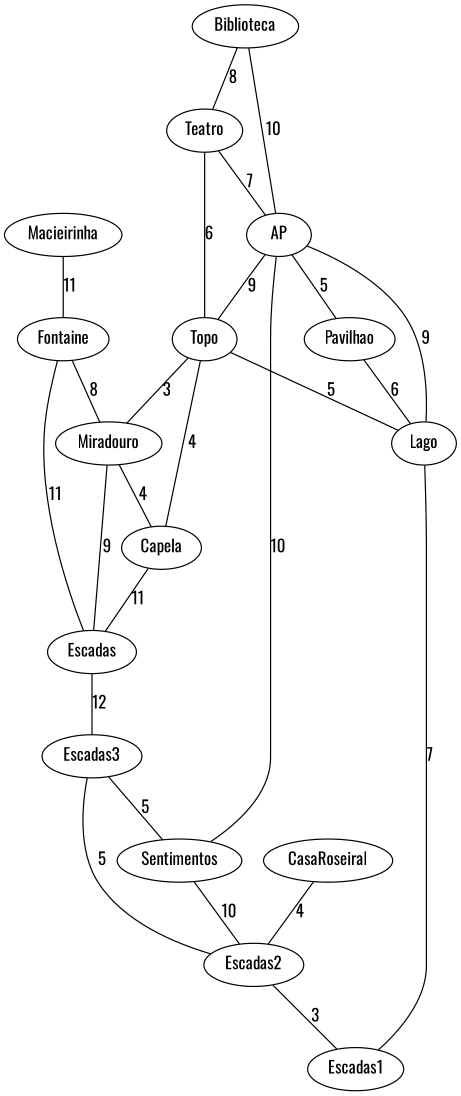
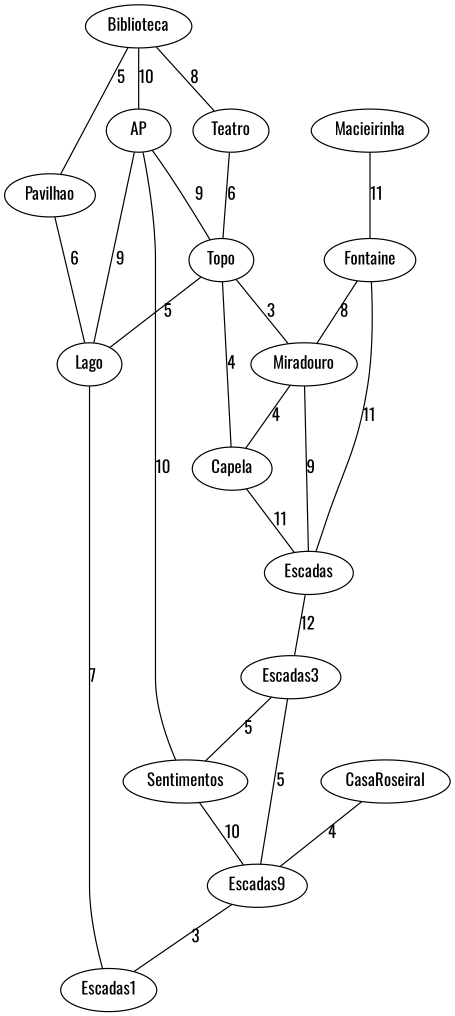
(242, 183) -> none
(314, 287) -> (94, 111)
(254, 965) -> (257, 886)
